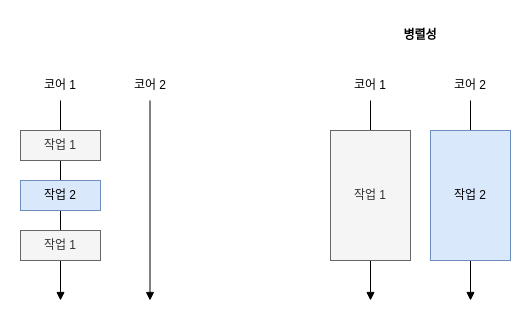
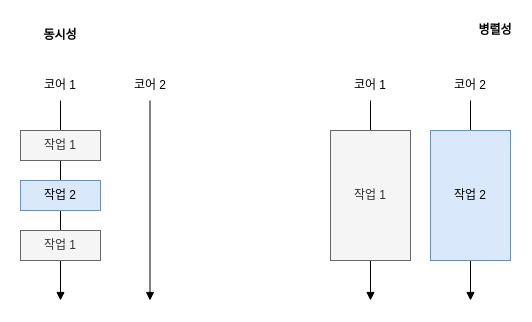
none -> (61, 36)
(421, 36) -> (496, 31)
